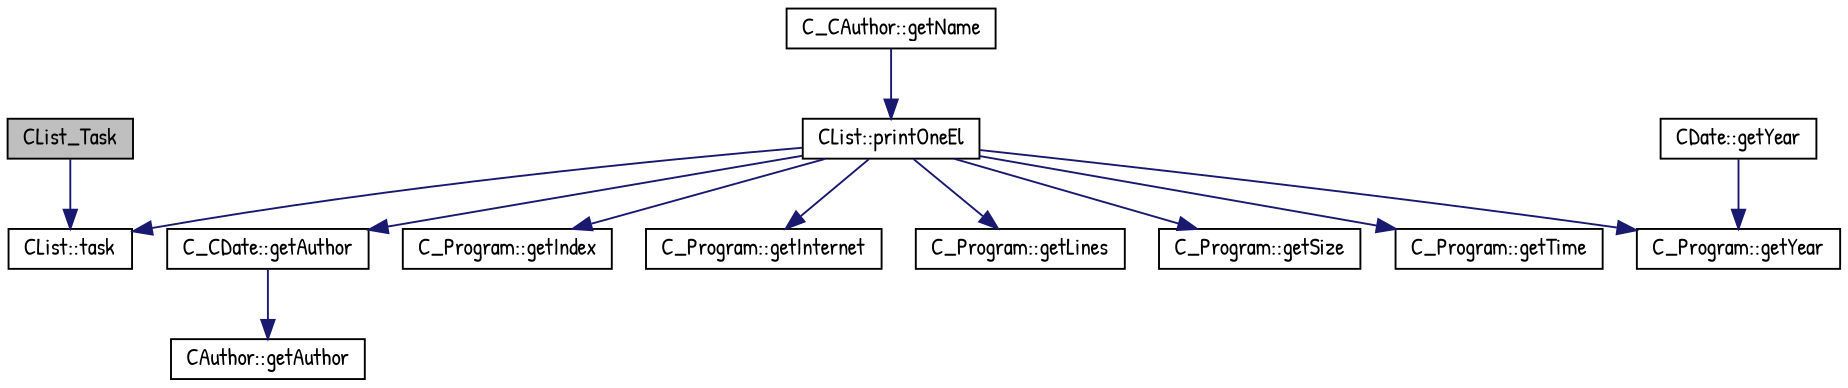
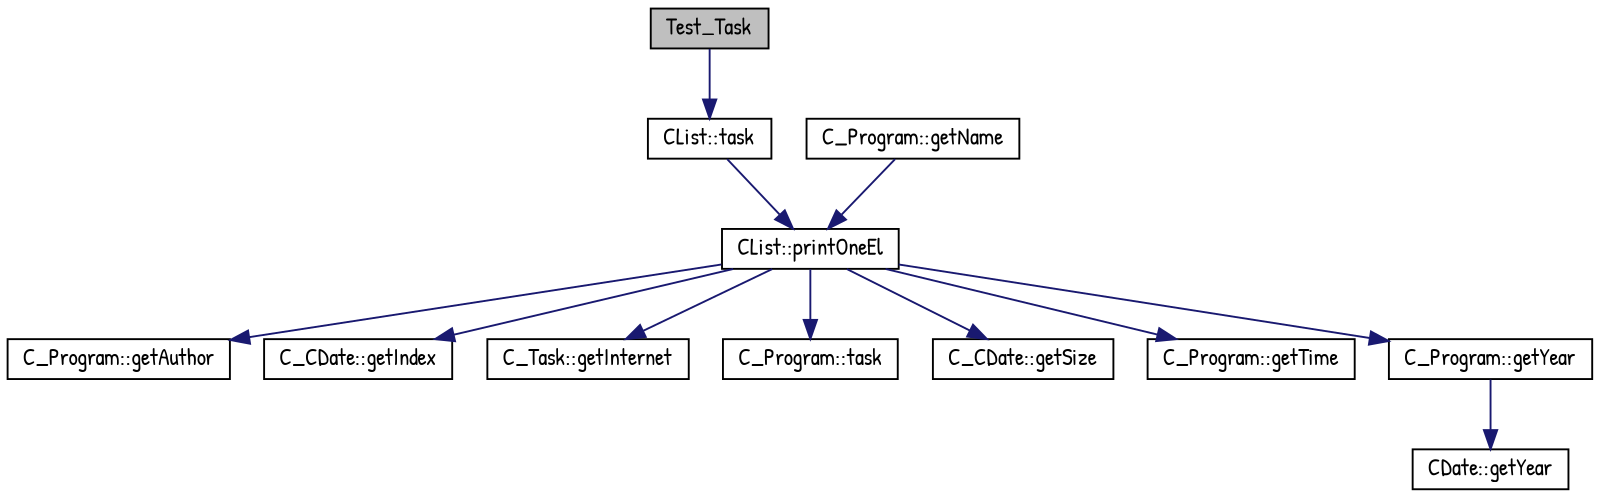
(891, 29) -> (913, 139)
(70, 139) -> (710, 29)
(476, 181) -> (753, 187)
(1739, 184) -> (1491, 405)
(268, 249) -> (119, 359)
(507, 249) -> (358, 359)
(764, 249) -> (588, 359)
(1020, 249) -> (810, 359)
(1260, 249) -> (1023, 359)
(268, 359) -> none
